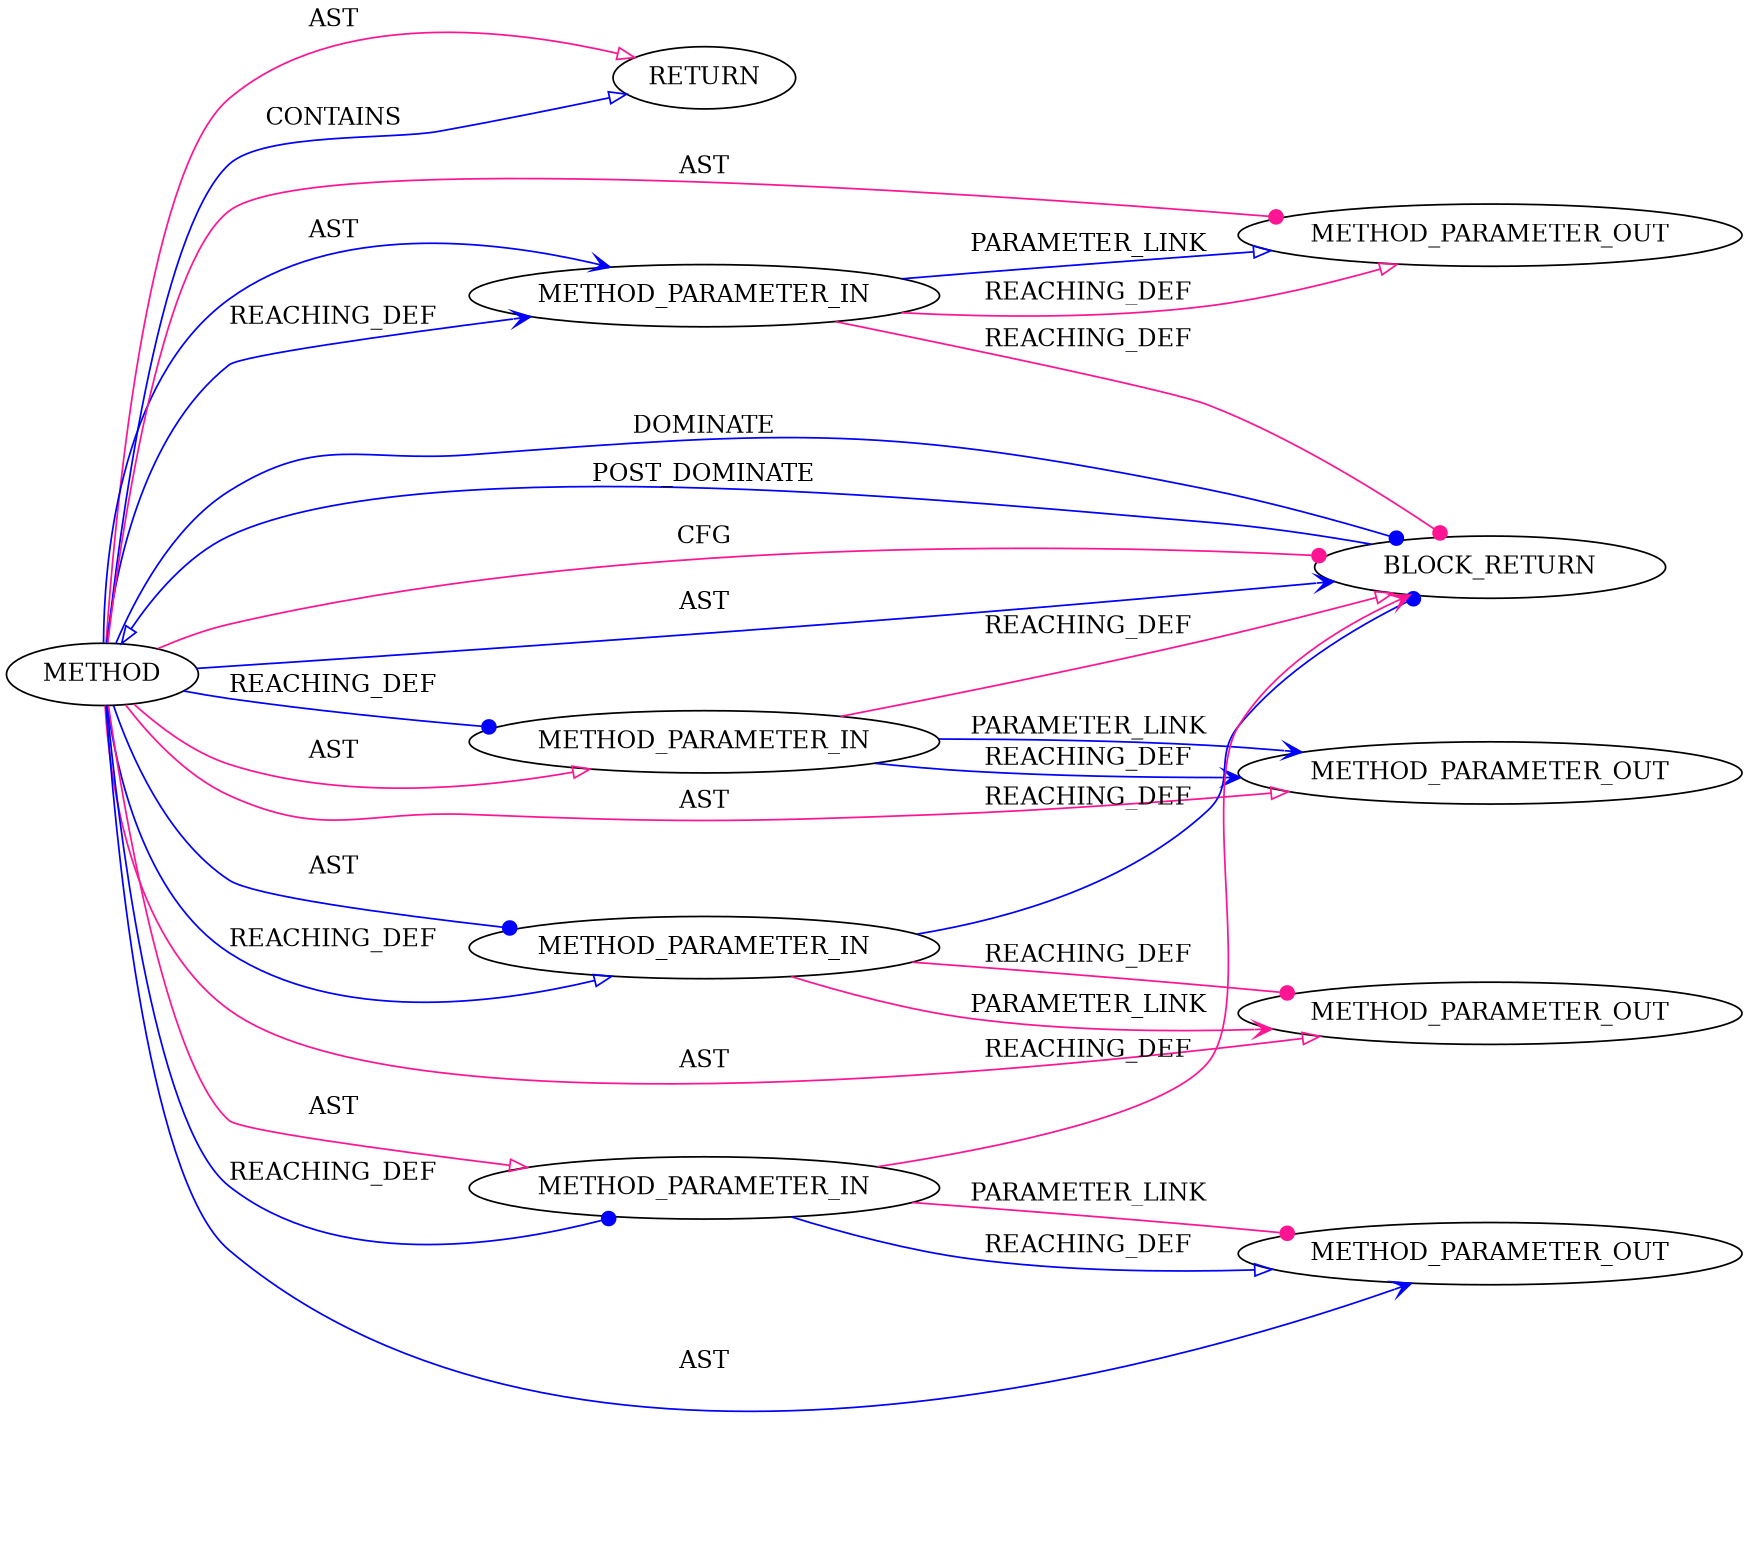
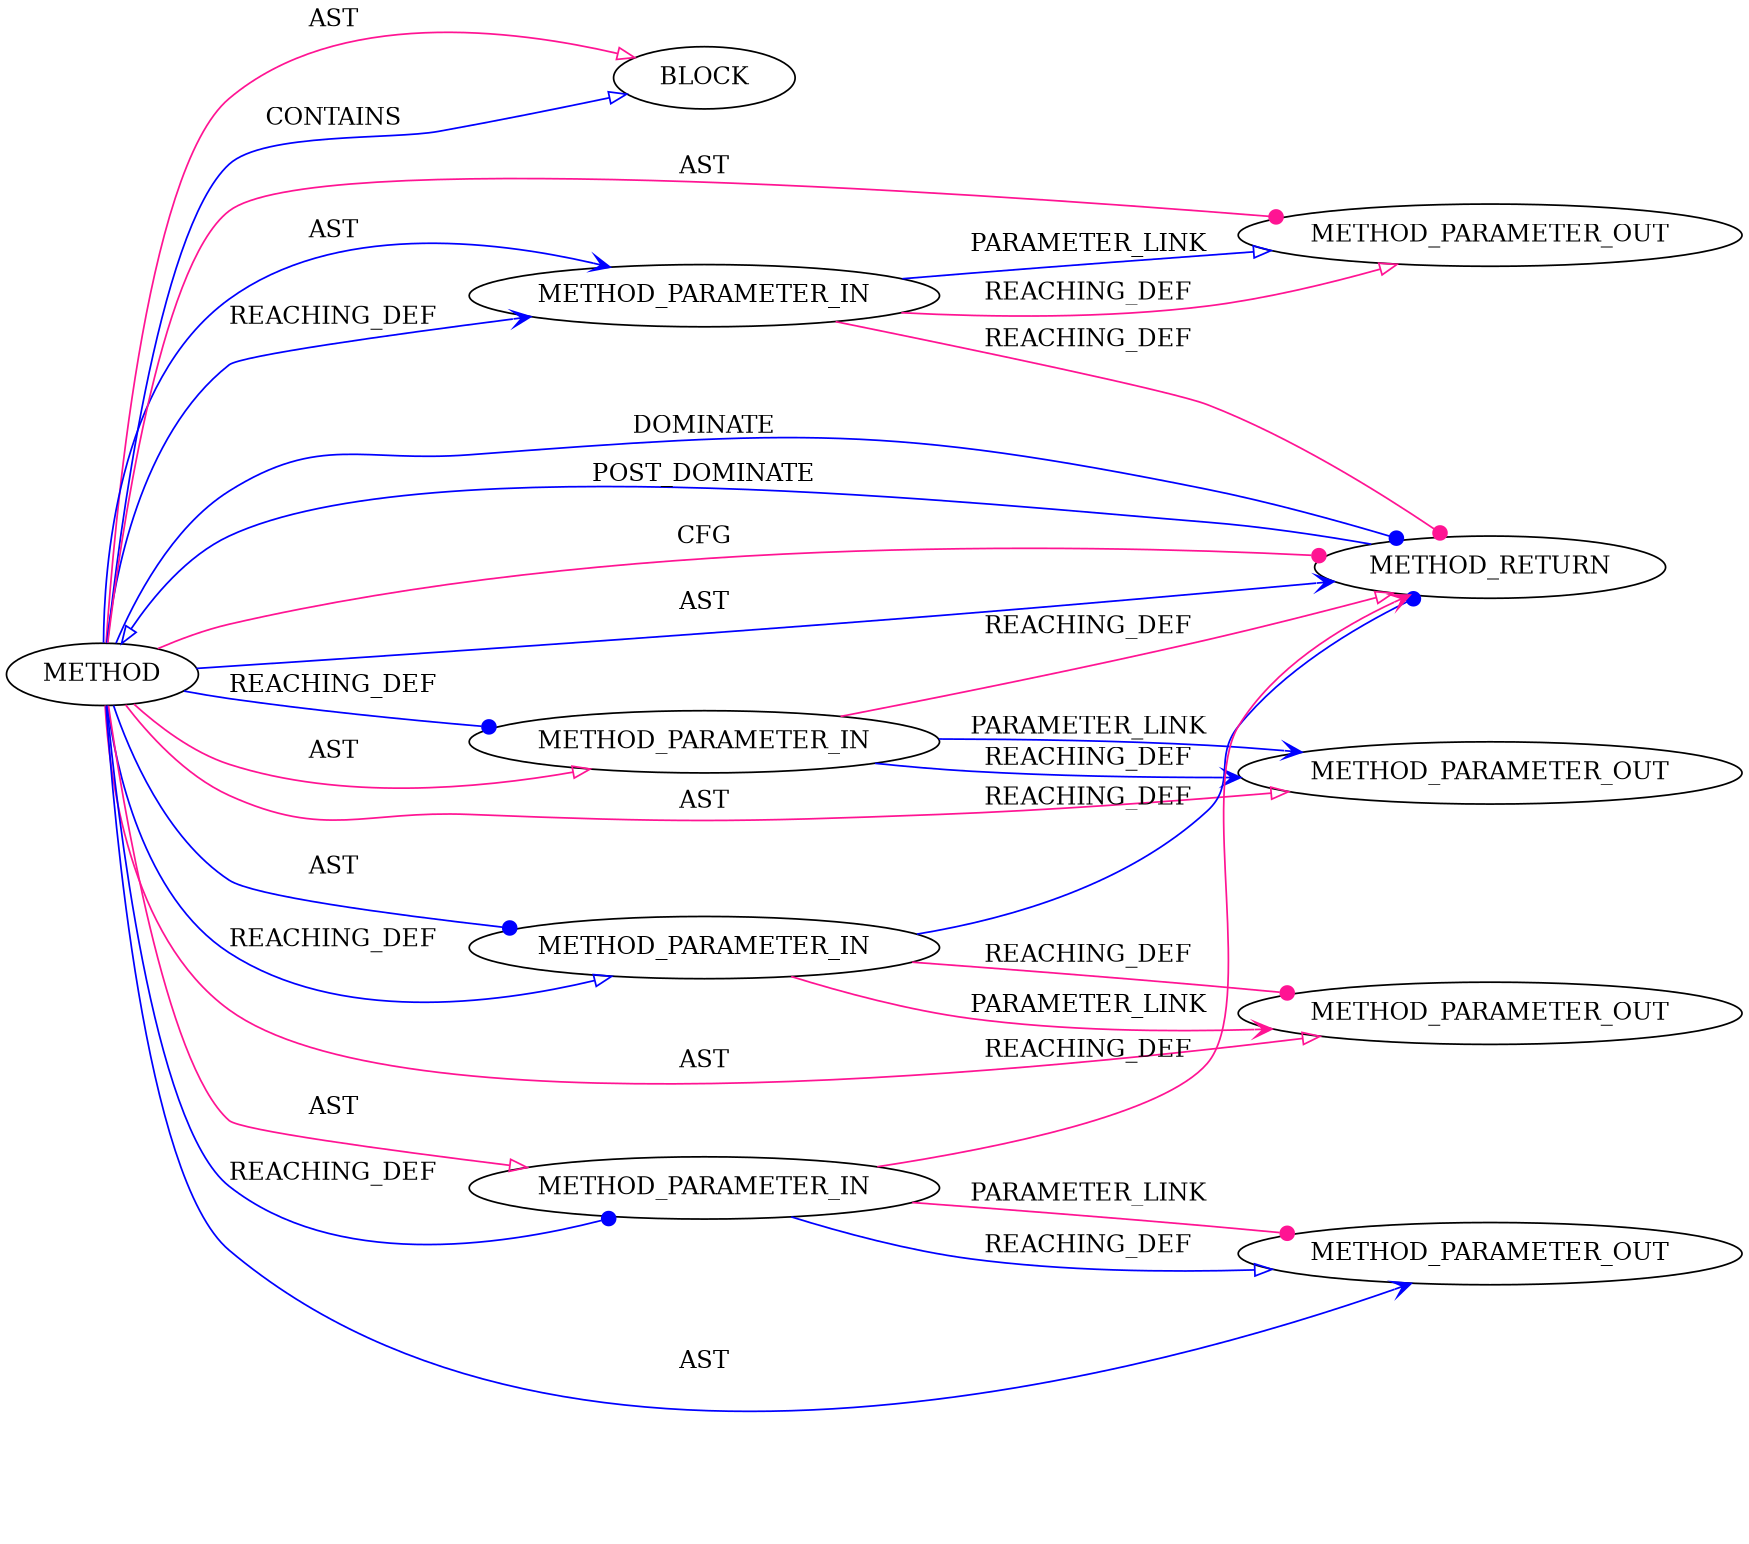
(704, 78) -> (704, 78)
(1490, 567) -> (1490, 567)
